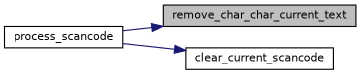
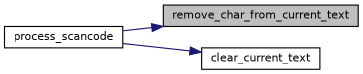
(260, 16) -> (261, 16)
(260, 59) -> (261, 59)
